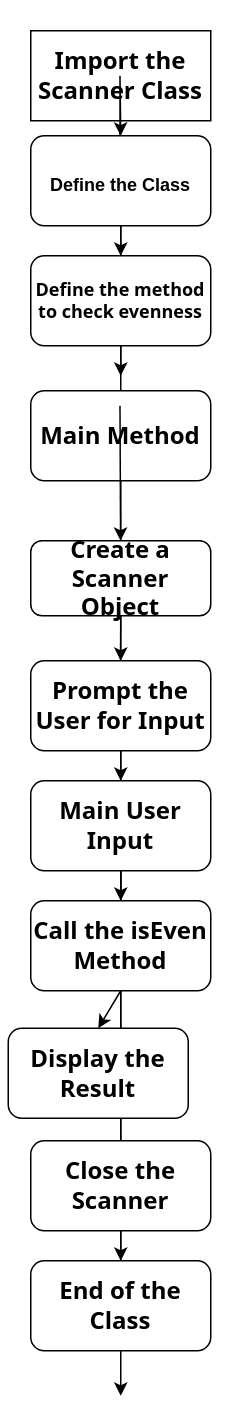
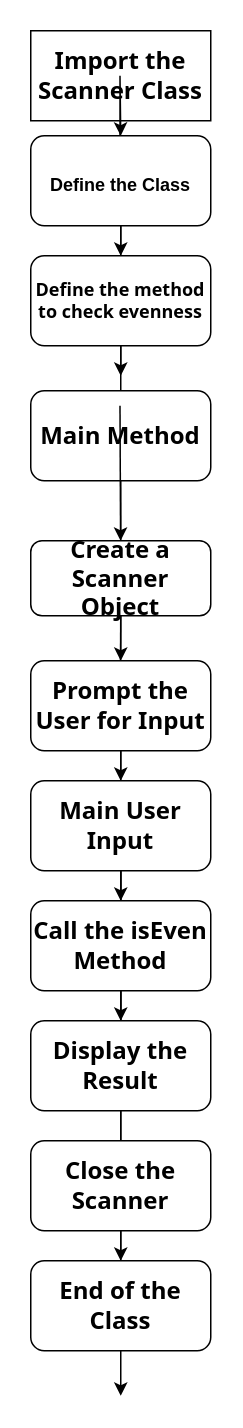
(98, 1073) -> (121, 1066)
